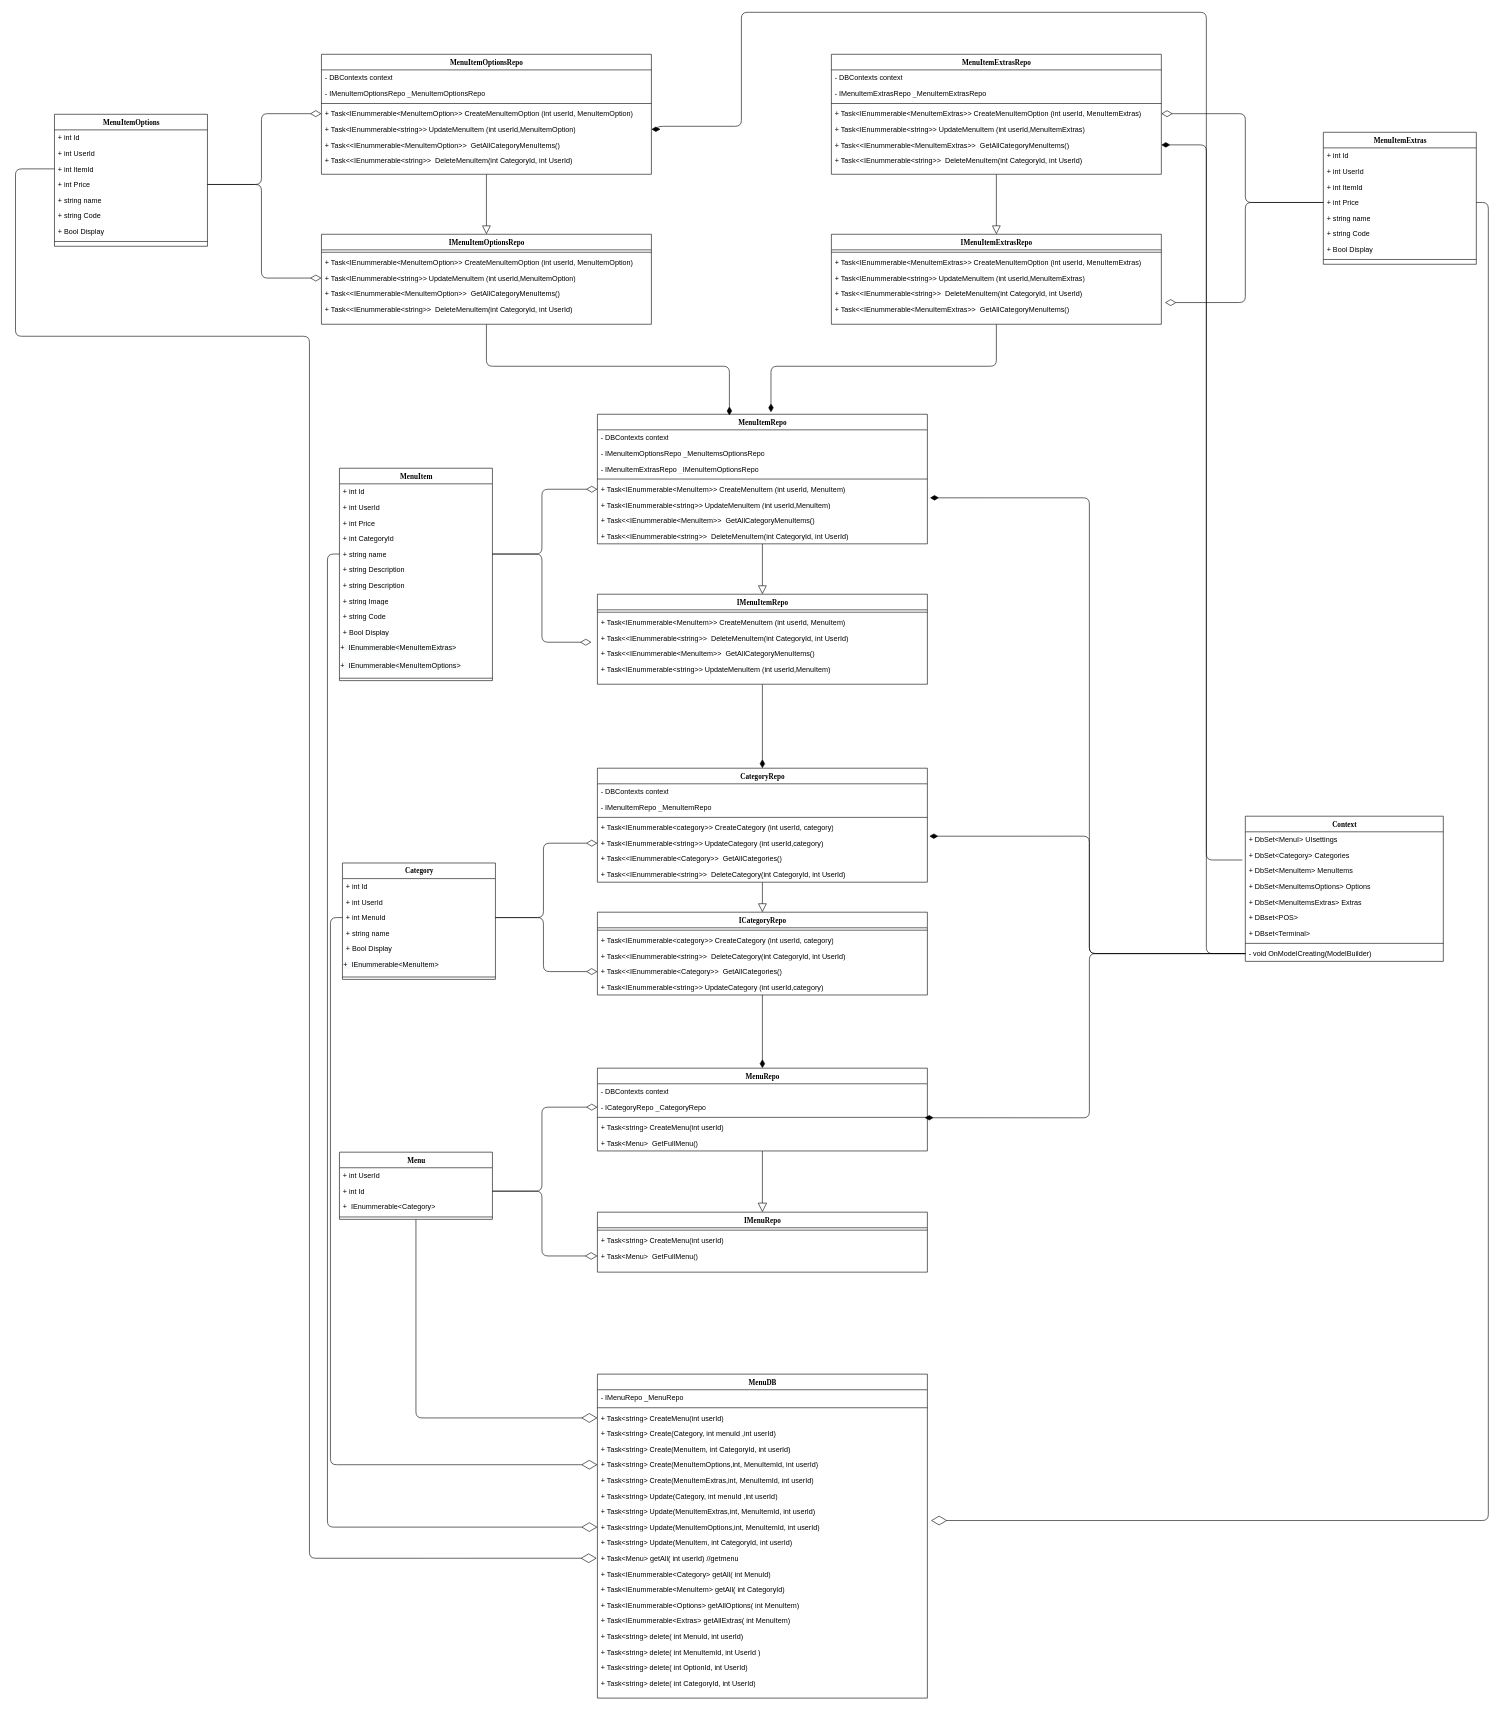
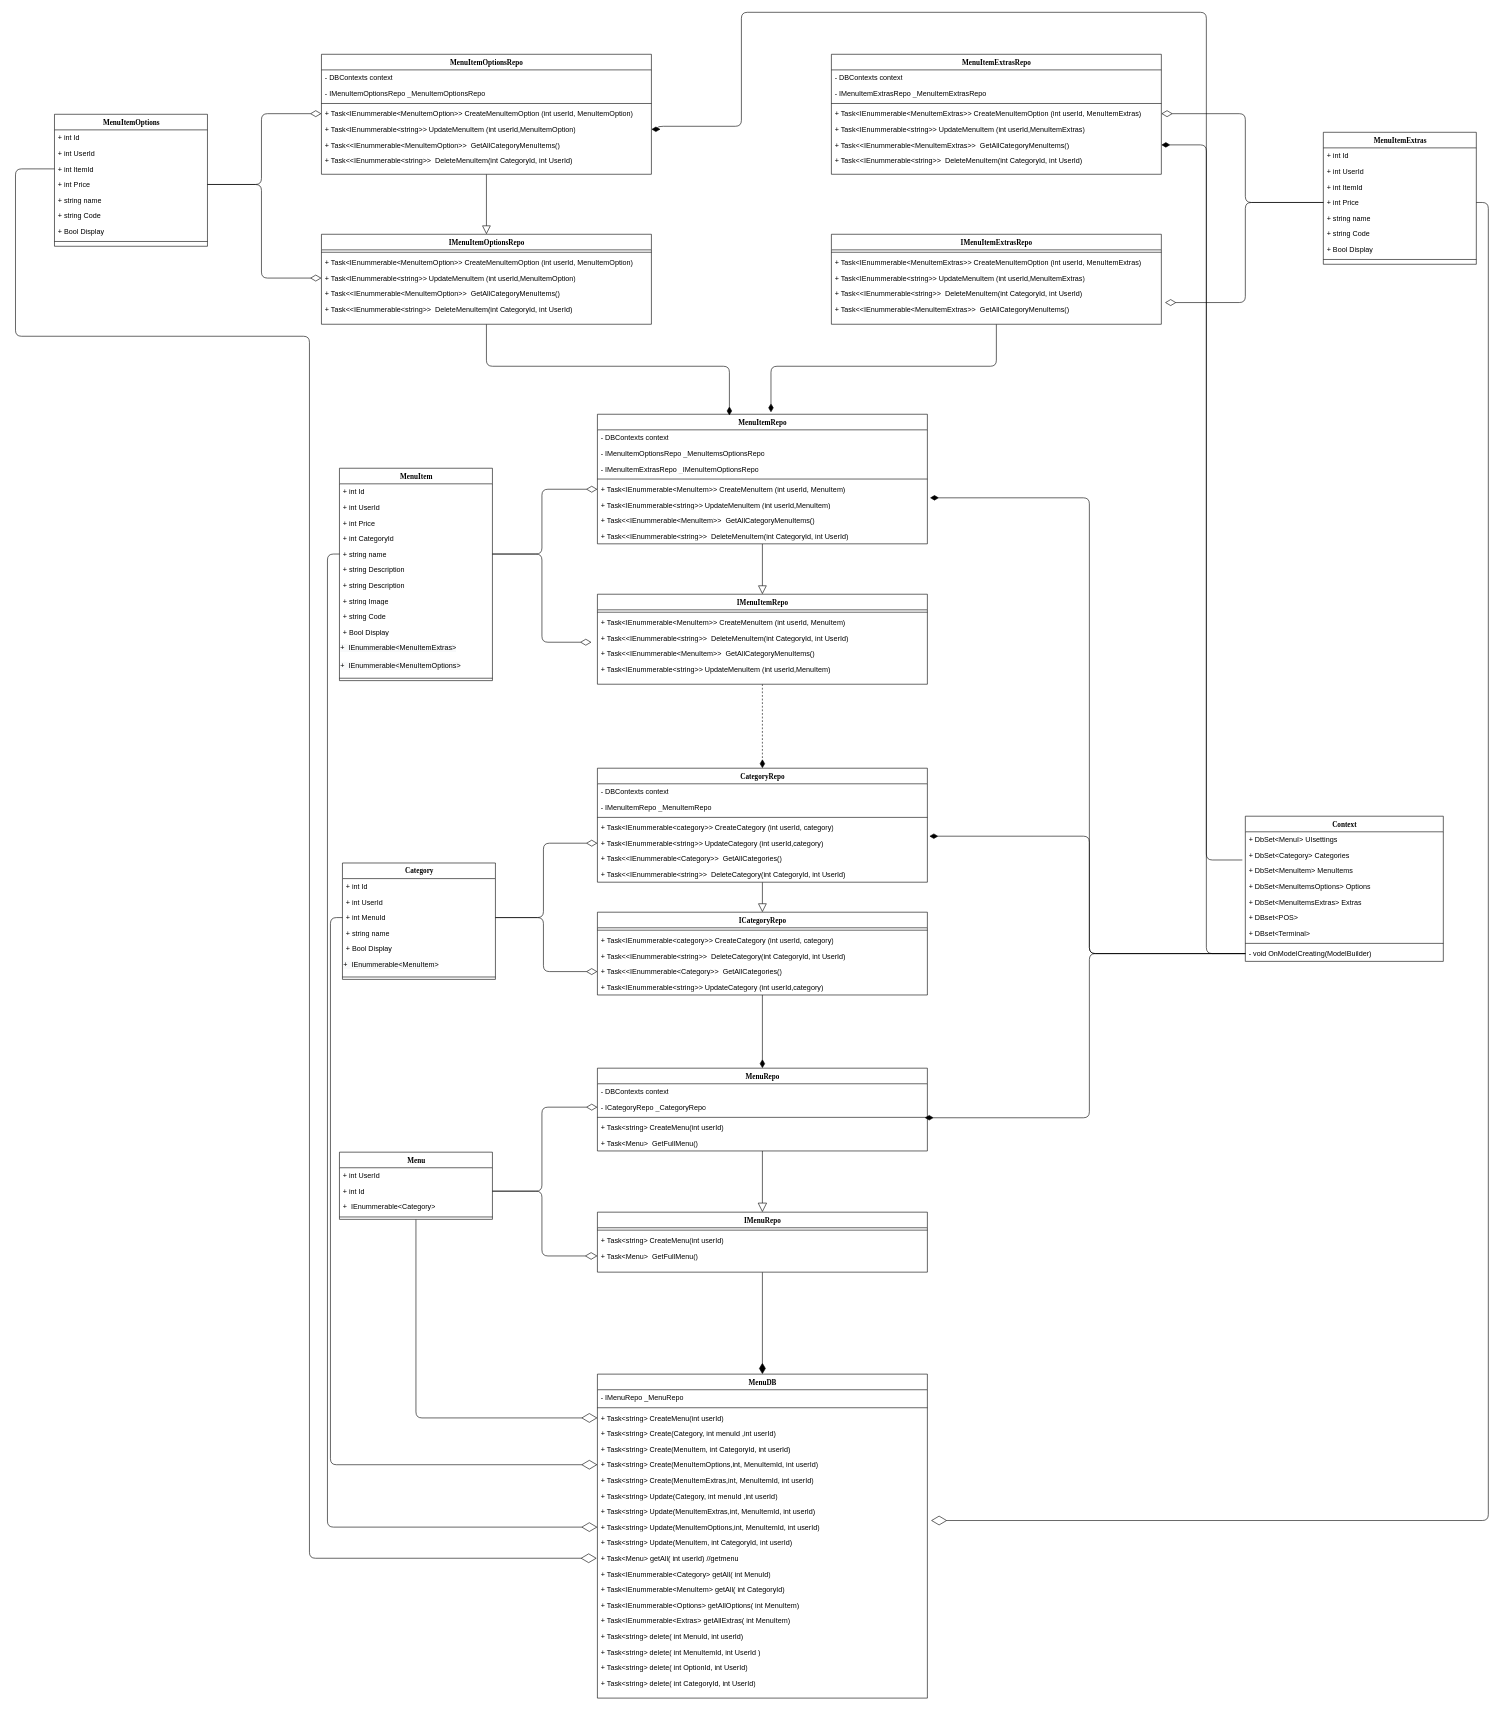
(996, 200) -> none
(762, 722) -> (762, 722)
none -> (762, 1317)
